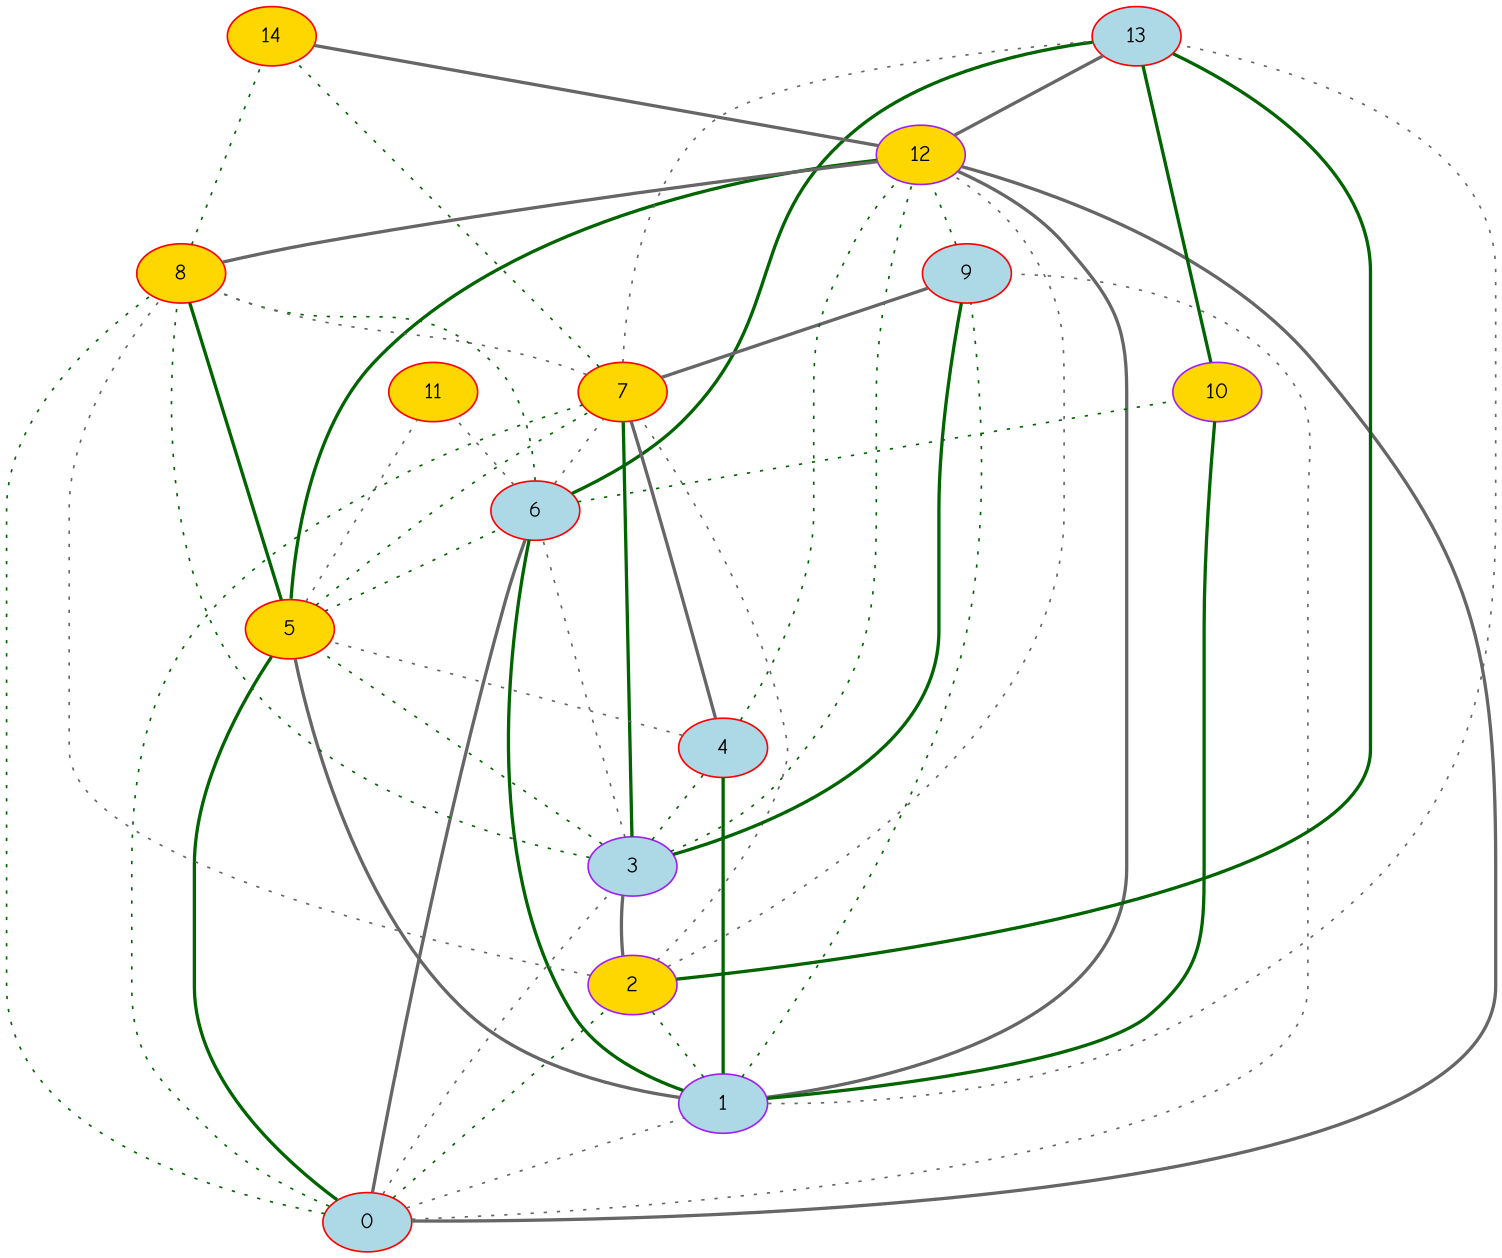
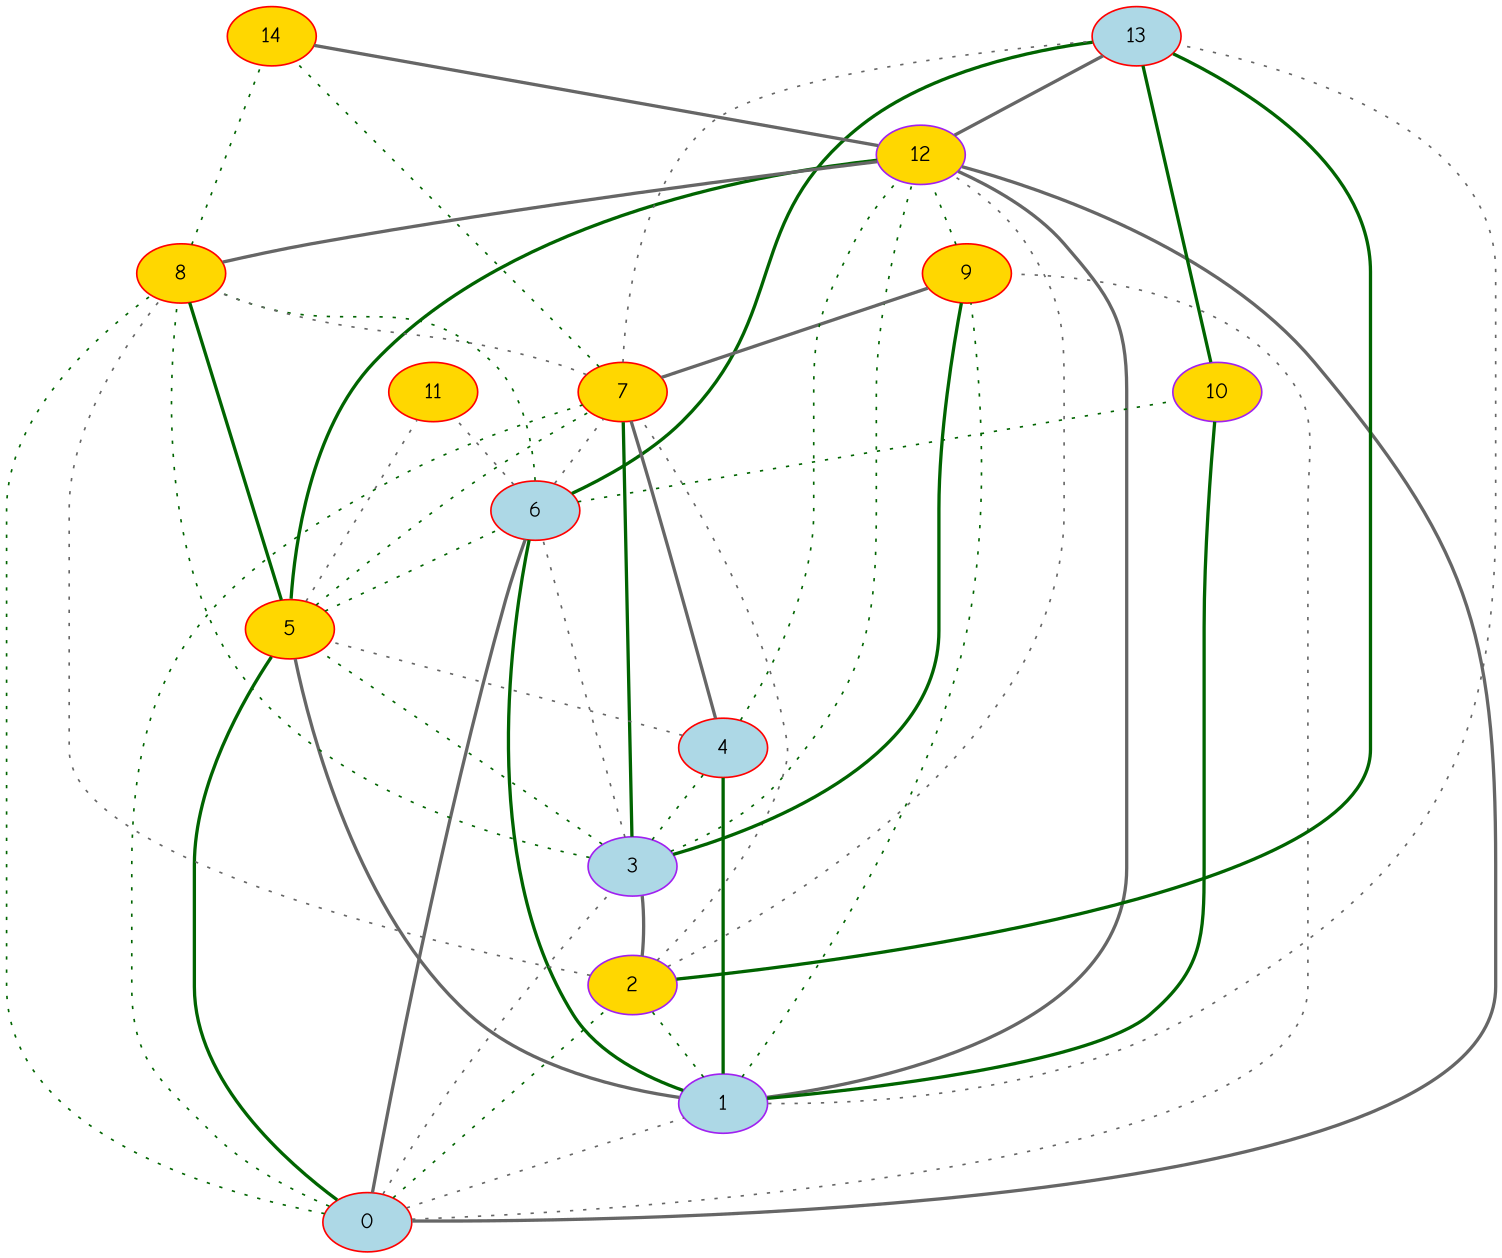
(967, 273) -> (967, 273)
(621, 926) -> (644, 926)
